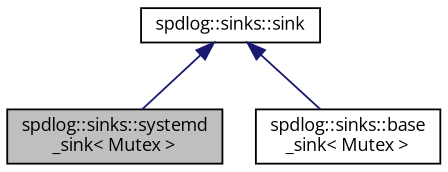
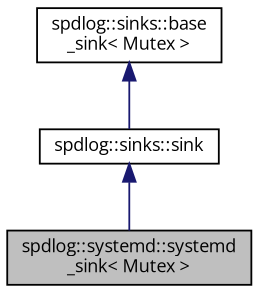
(291, 82) -> (129, 105)
(115, 137) -> (129, 258)
